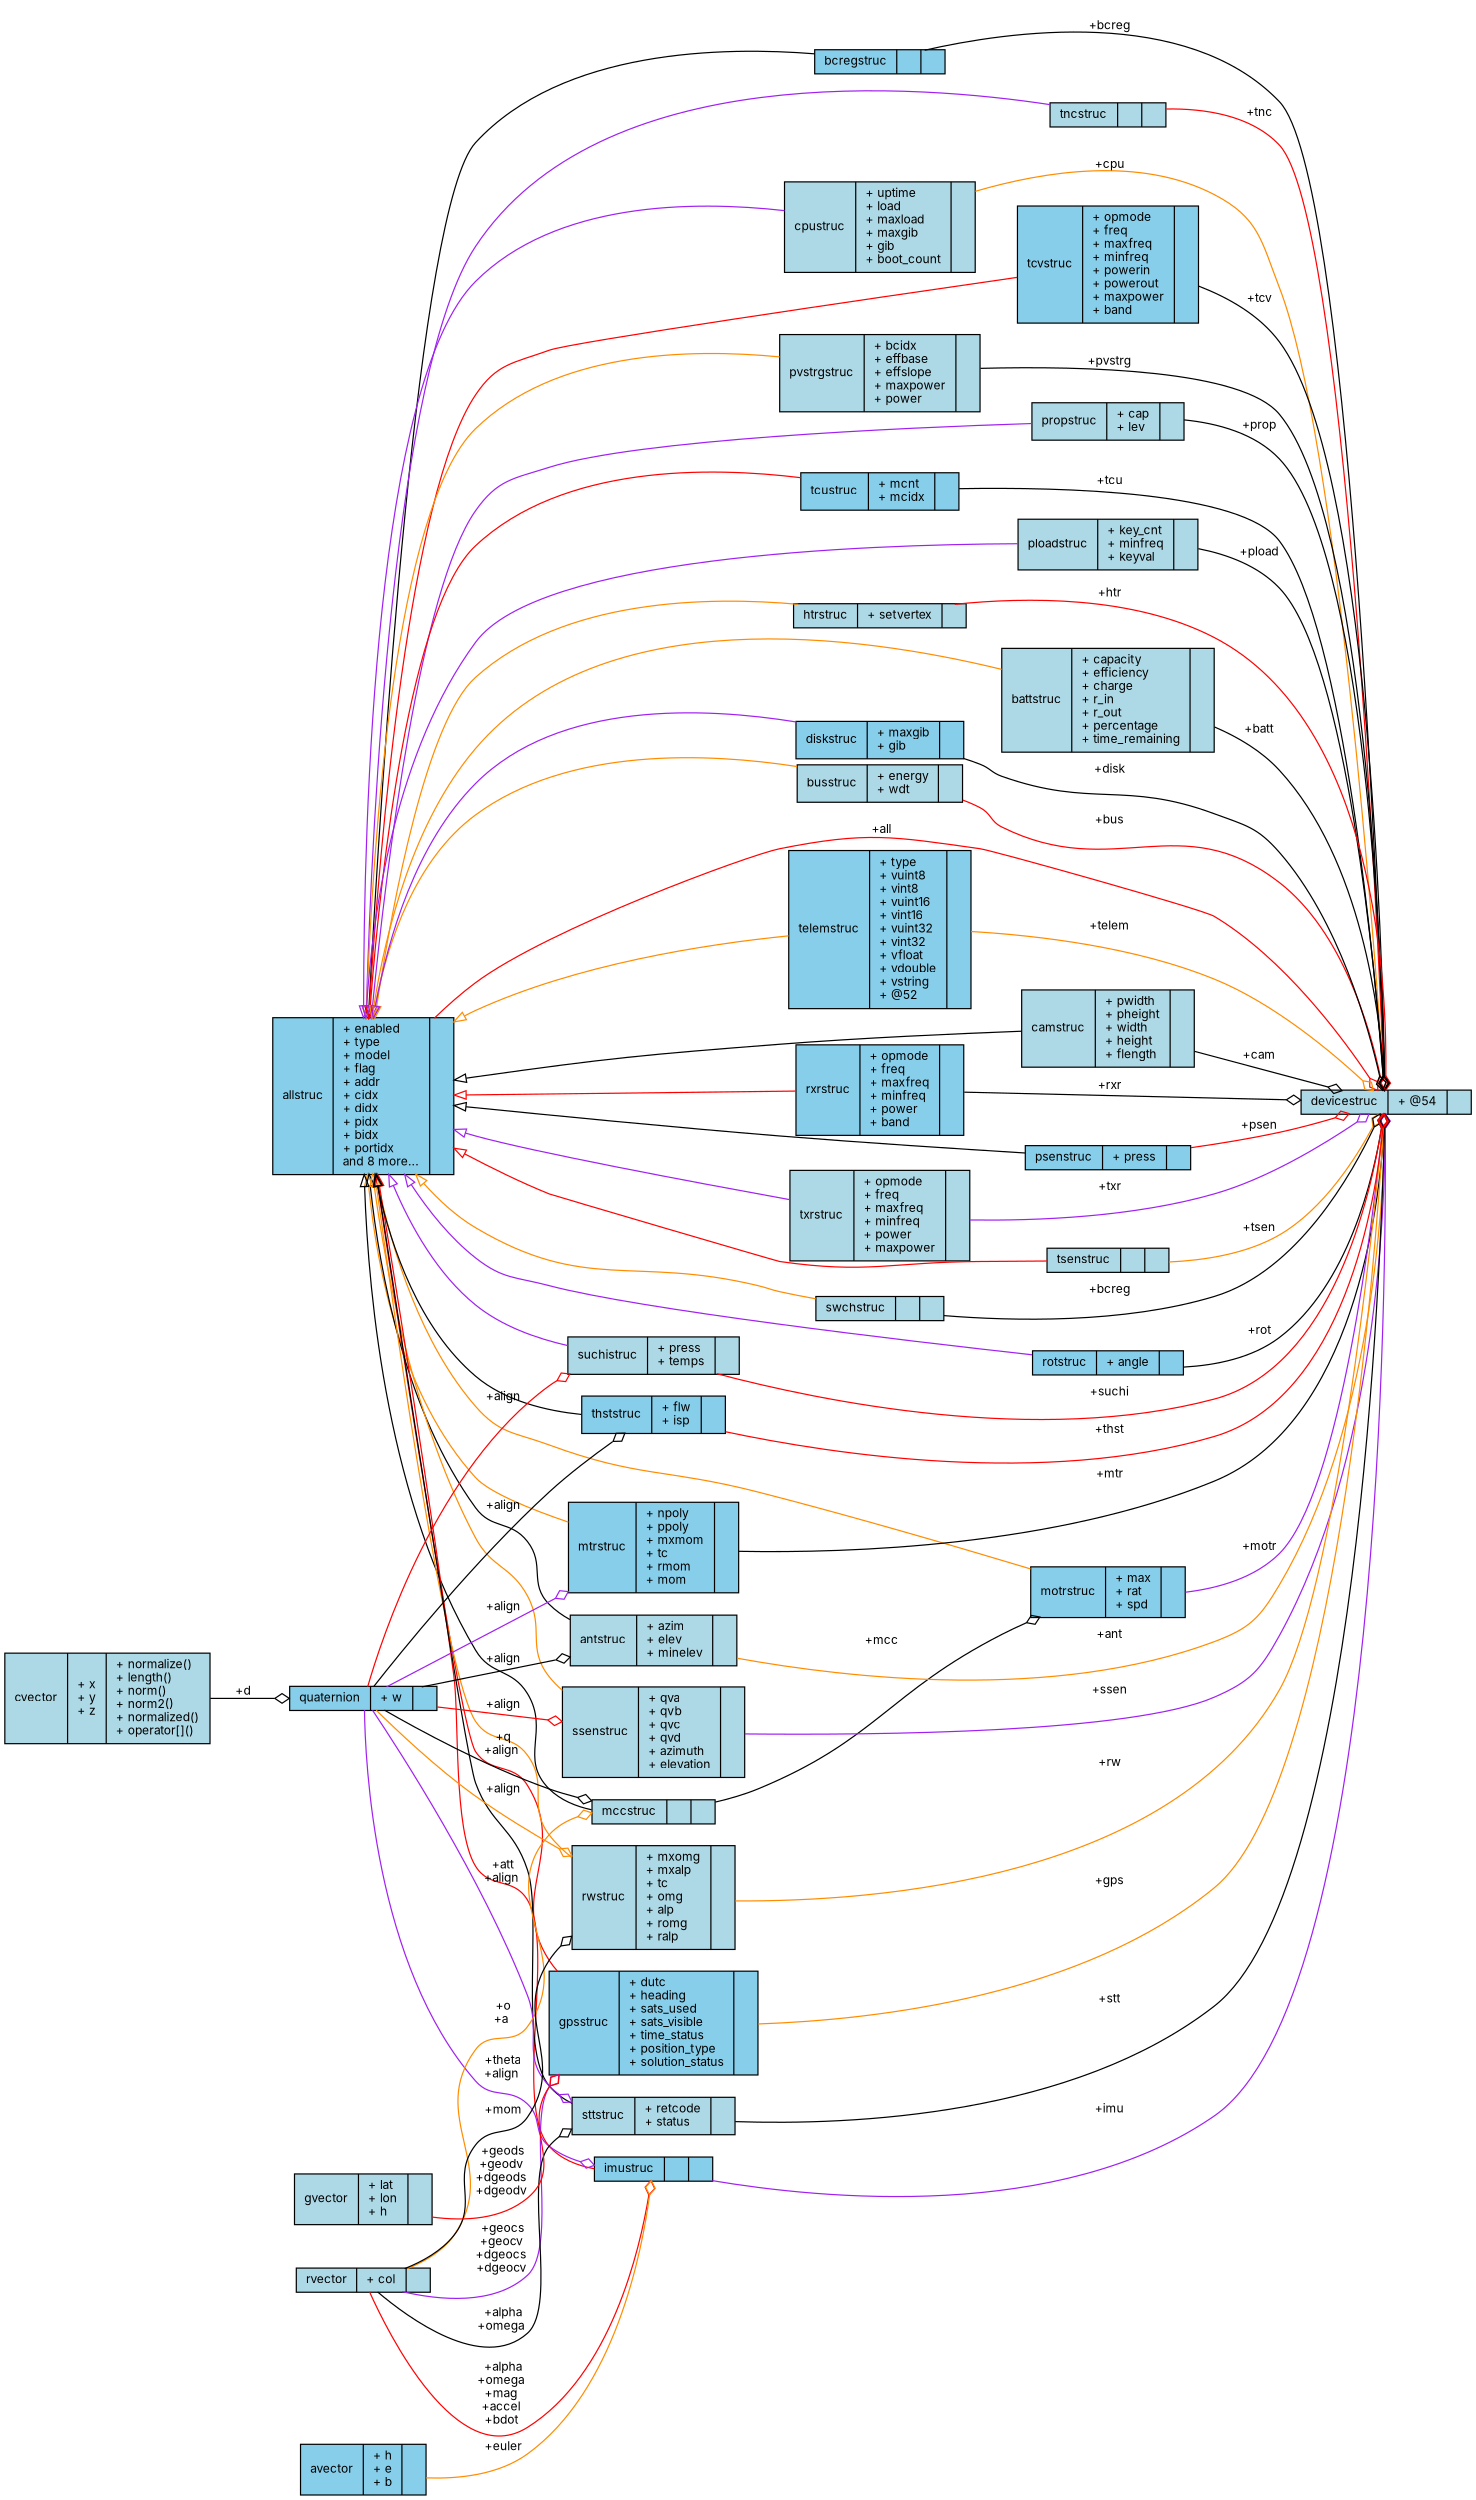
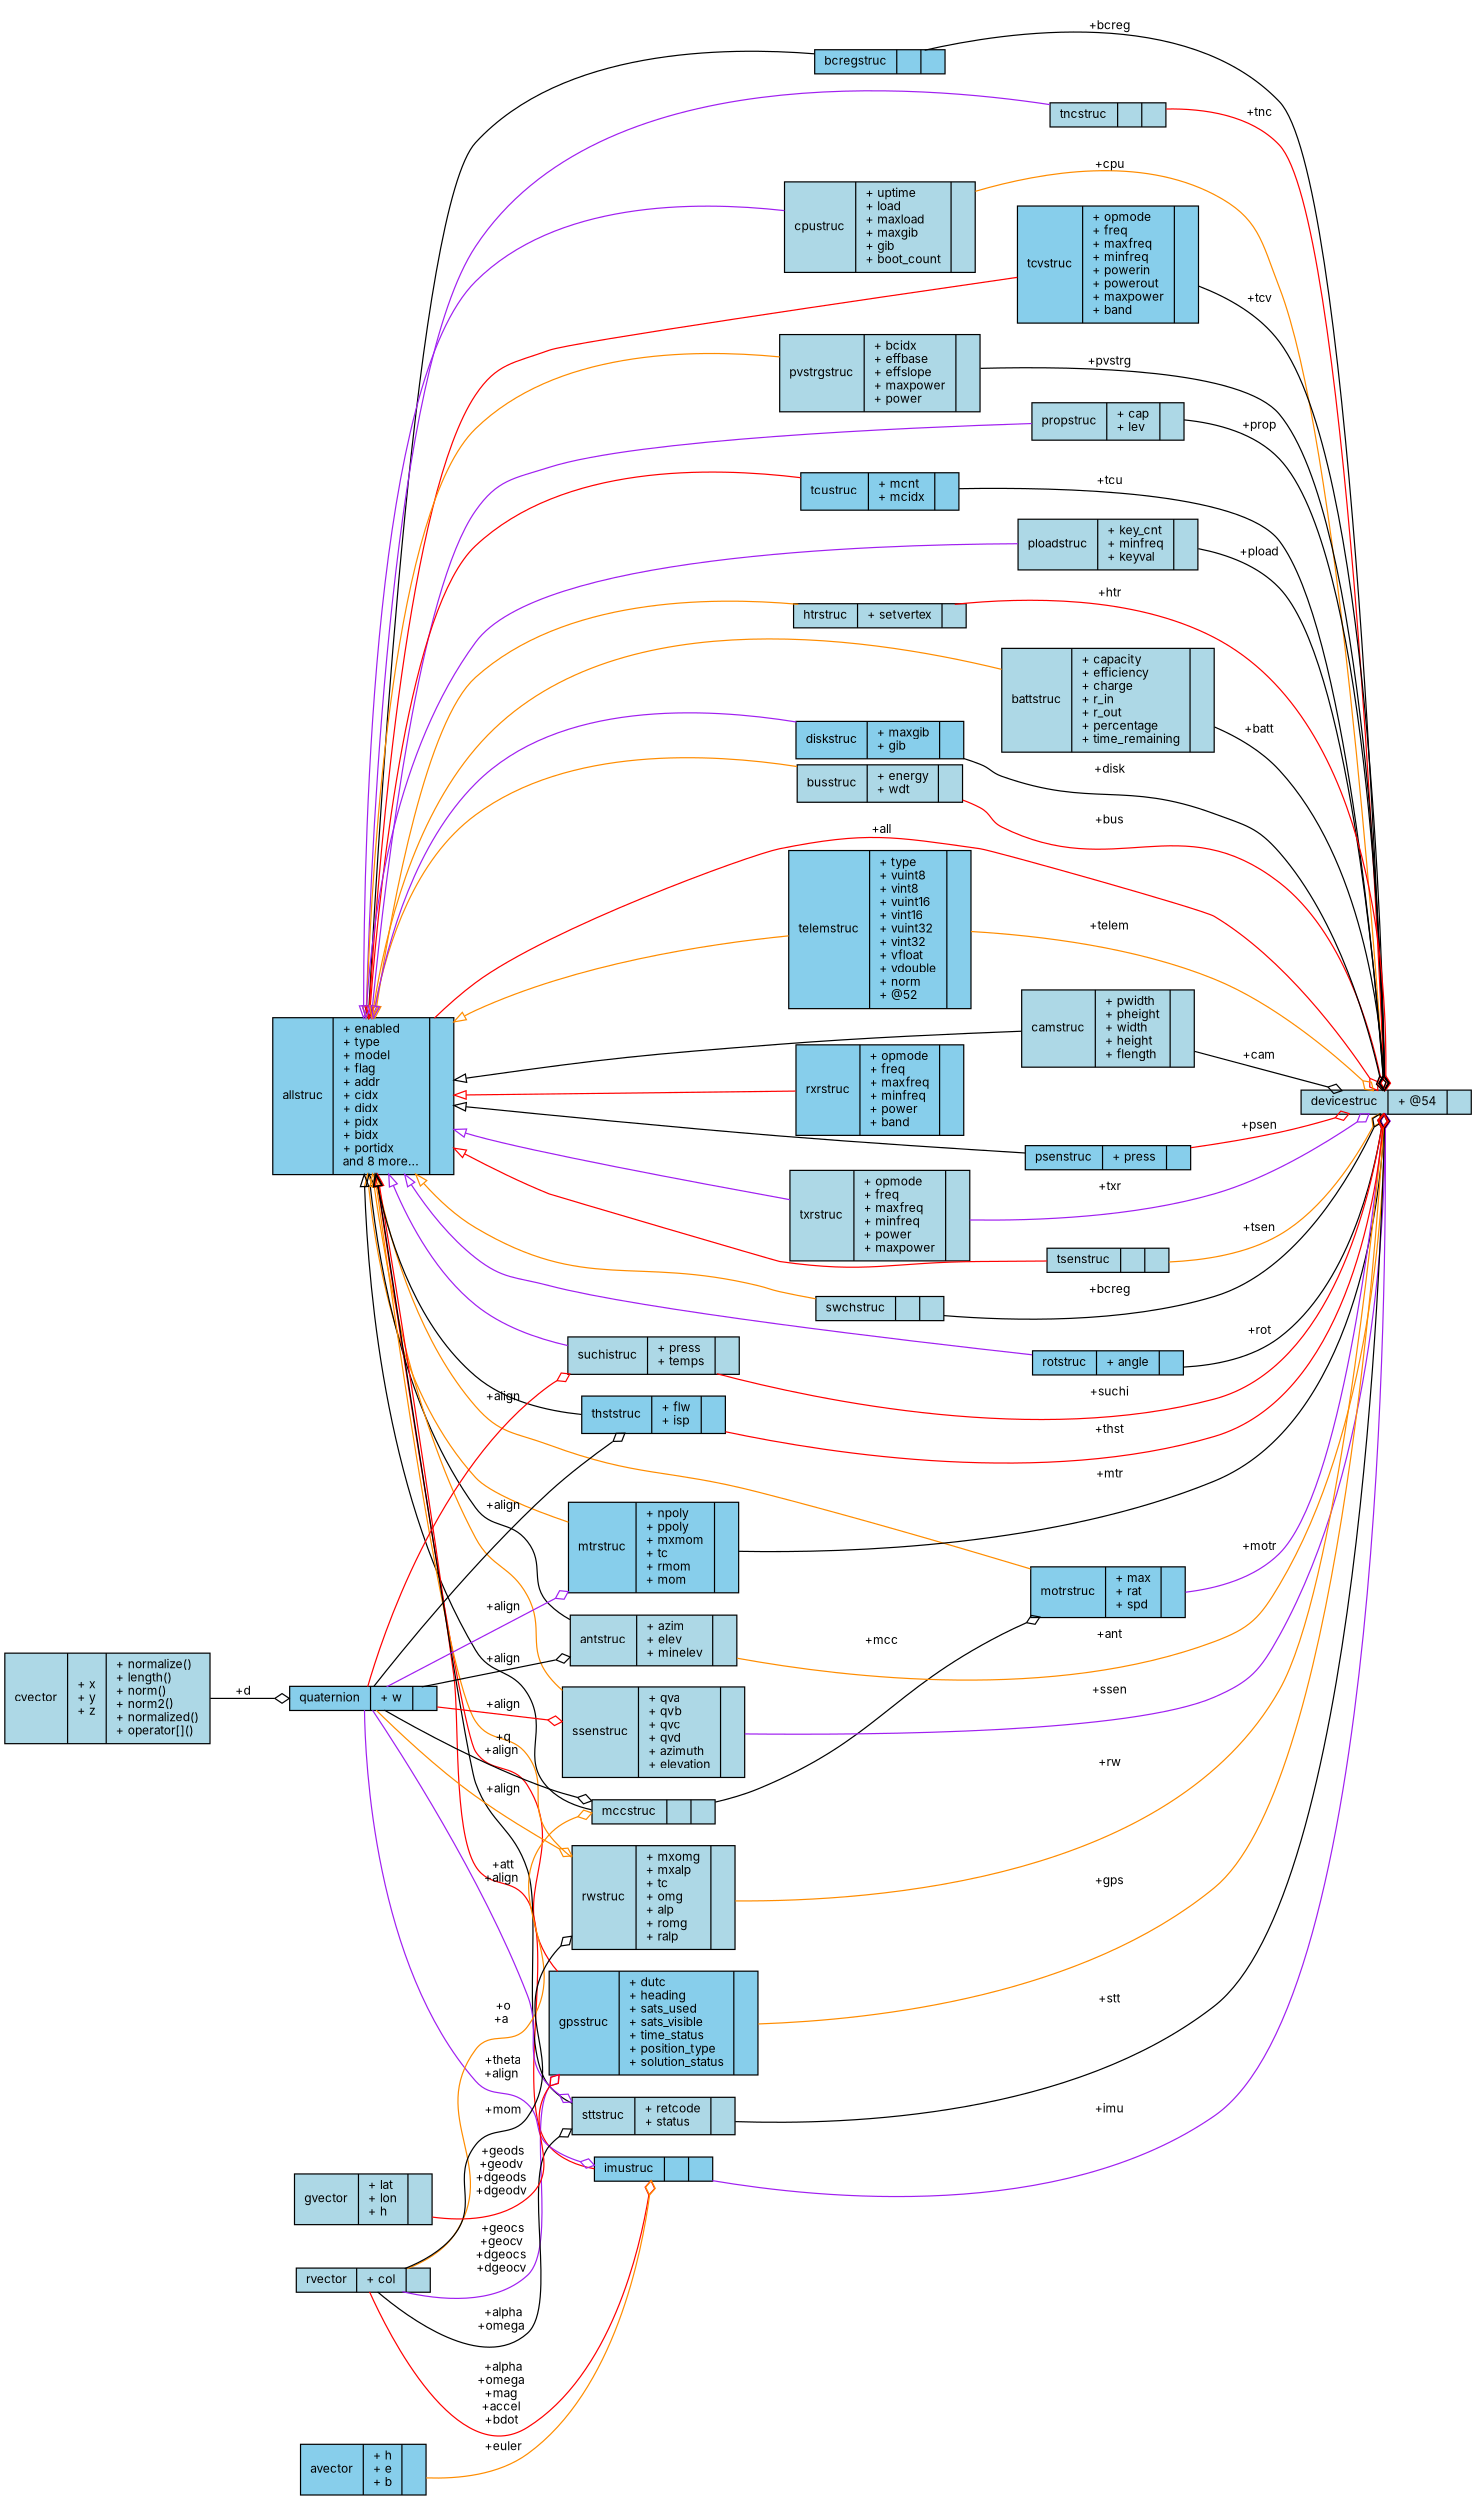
(905, 982) -> (900, 982)
(1125, 1096) -> none
